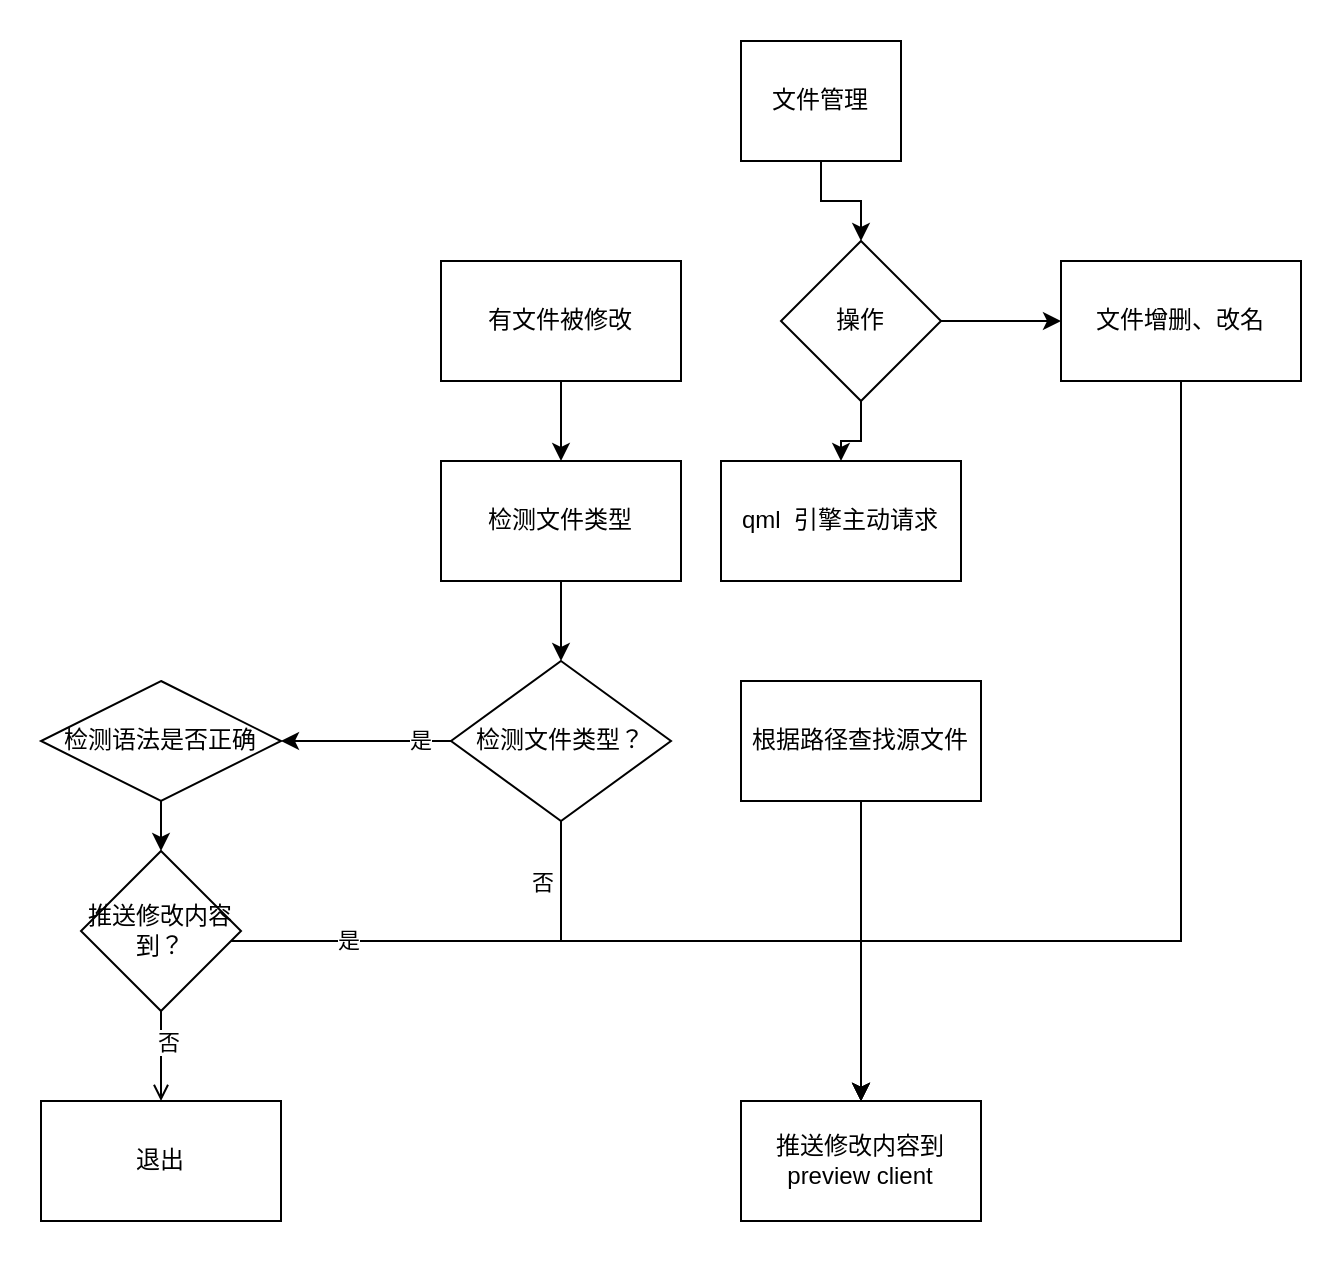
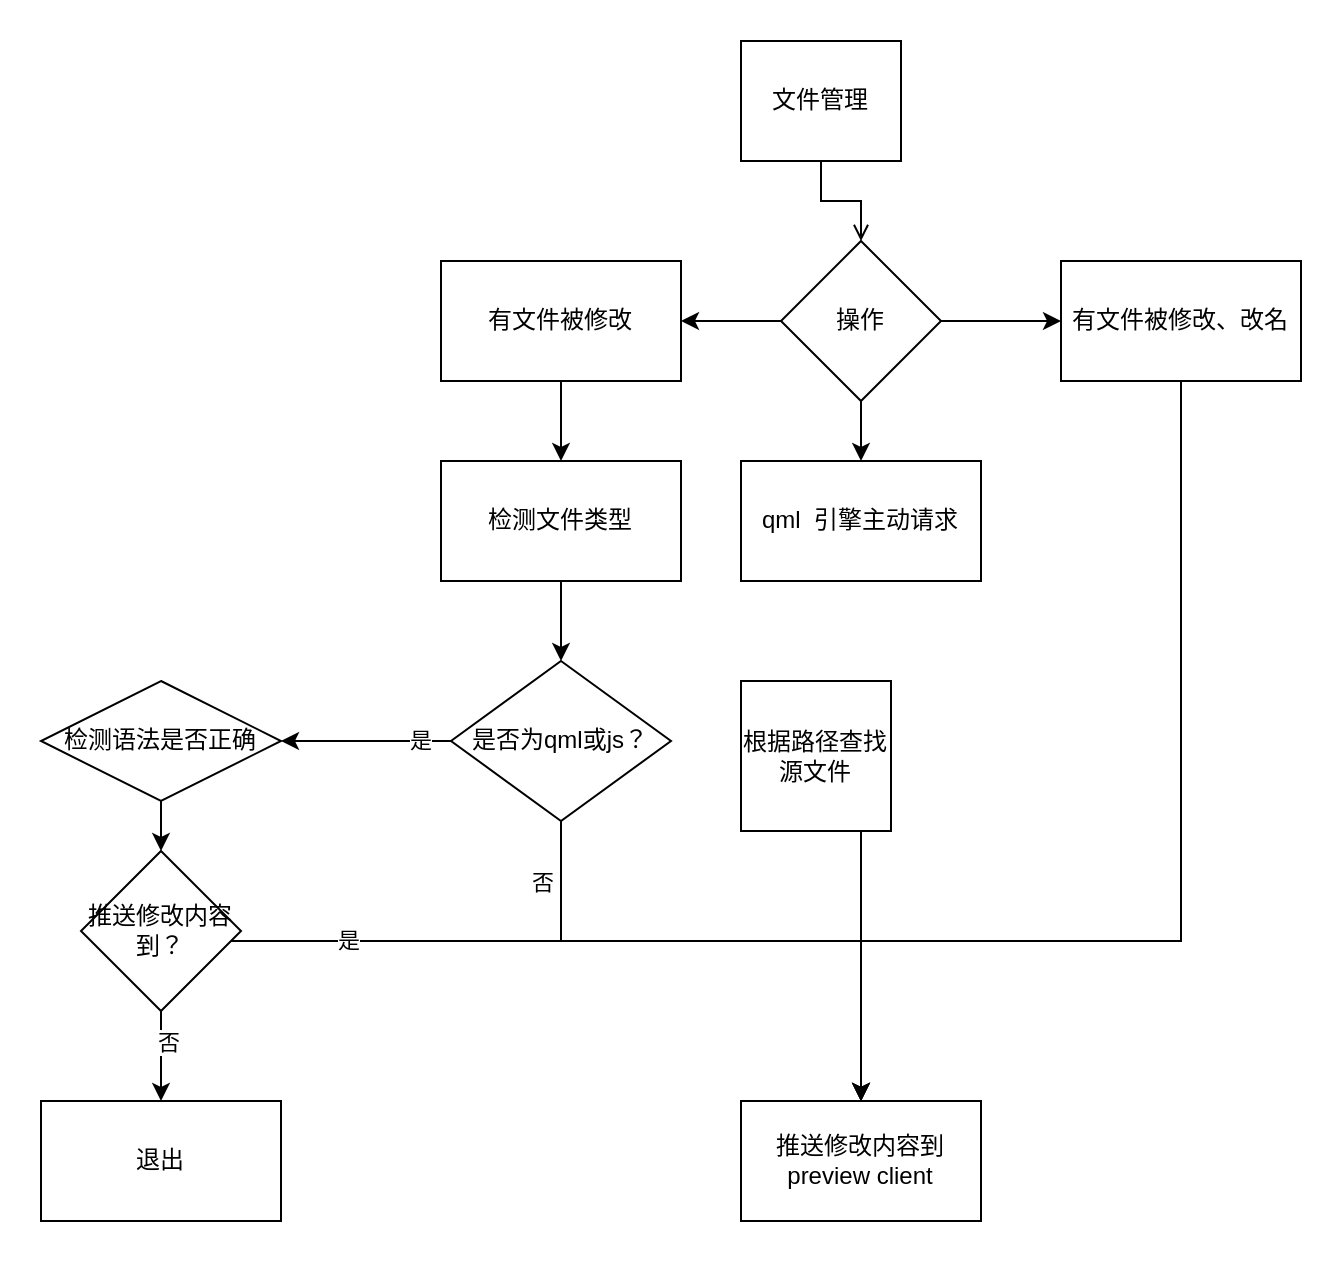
(861, 226) -> (861, 229)
none -> (738, 321)
(1181, 321) -> (1181, 321)
(841, 521) -> (861, 521)
(561, 741) -> (561, 741)
(861, 741) -> (816, 756)
(161, 1088) -> (161, 1086)
